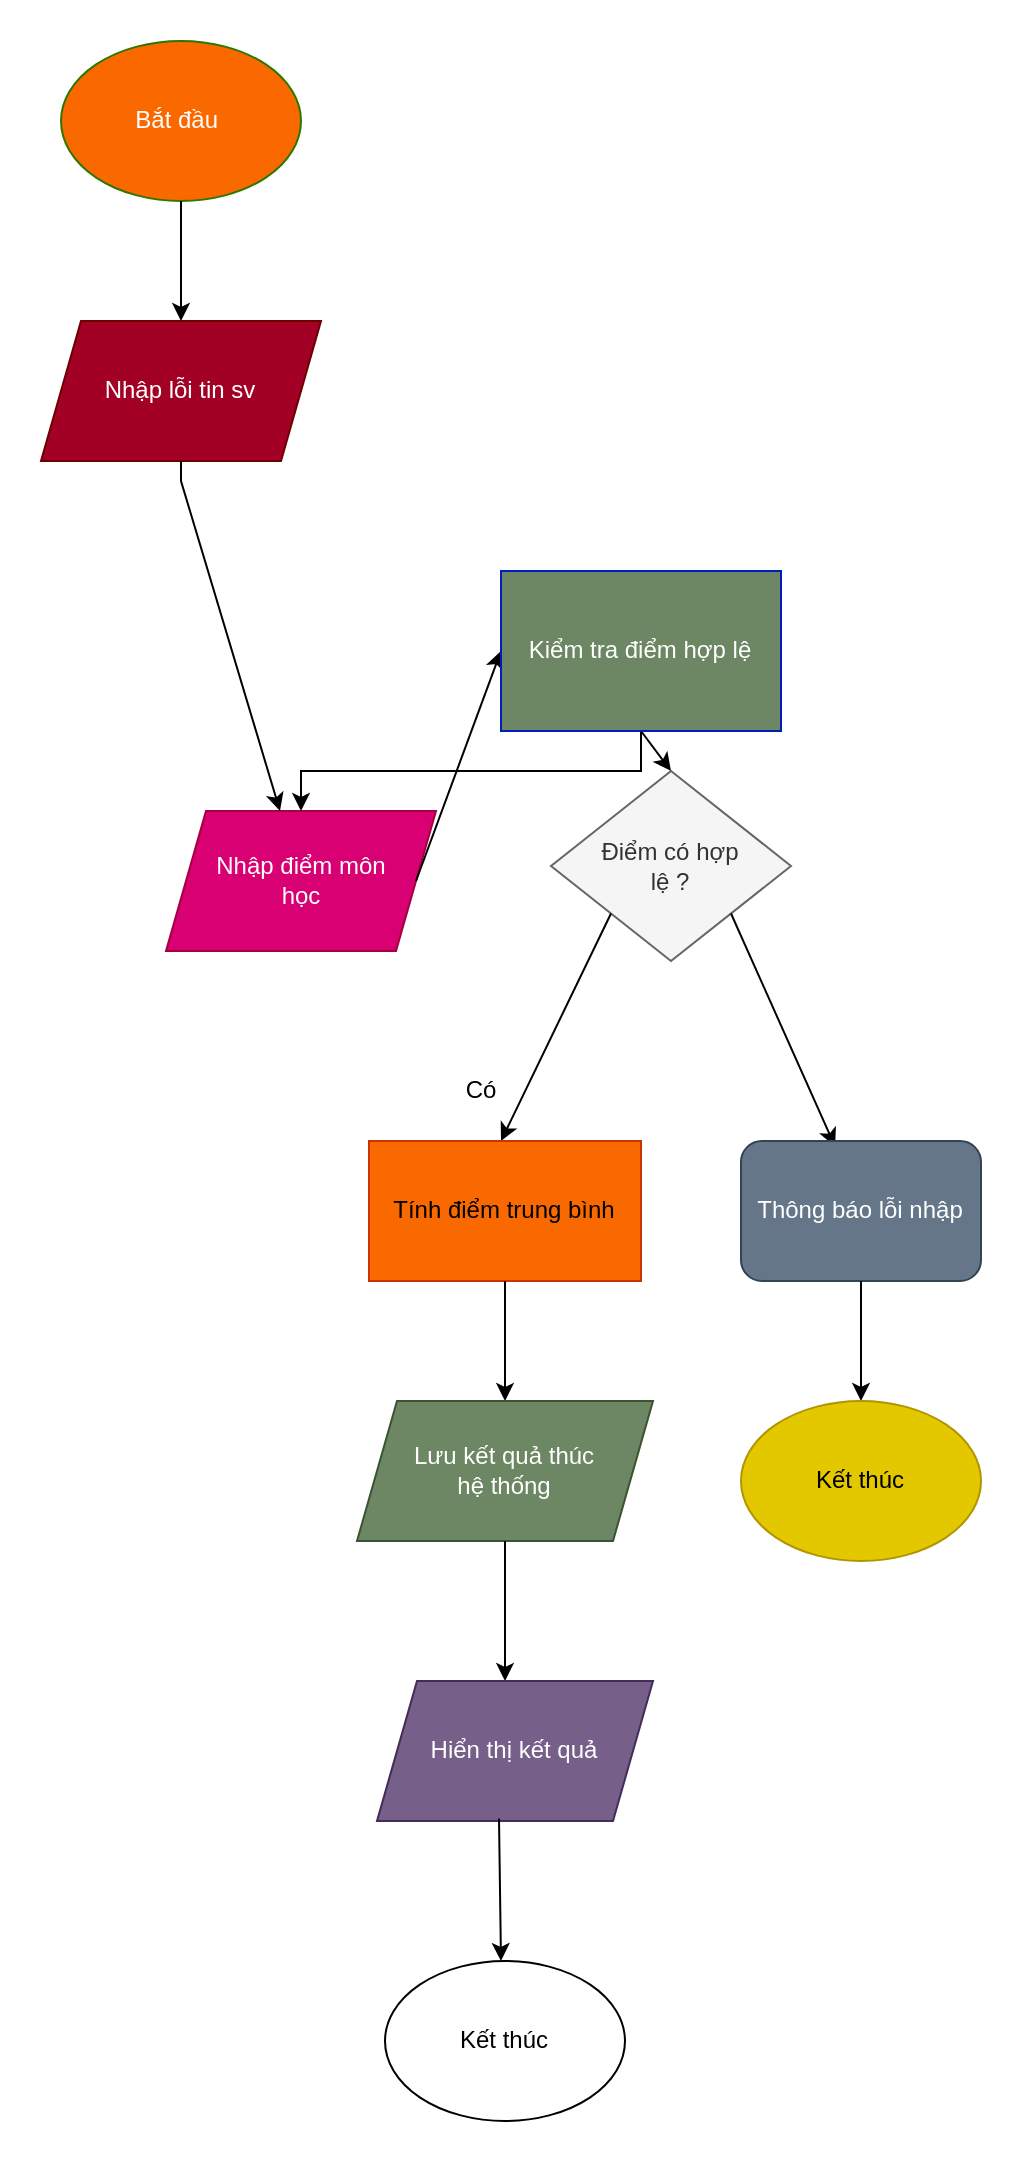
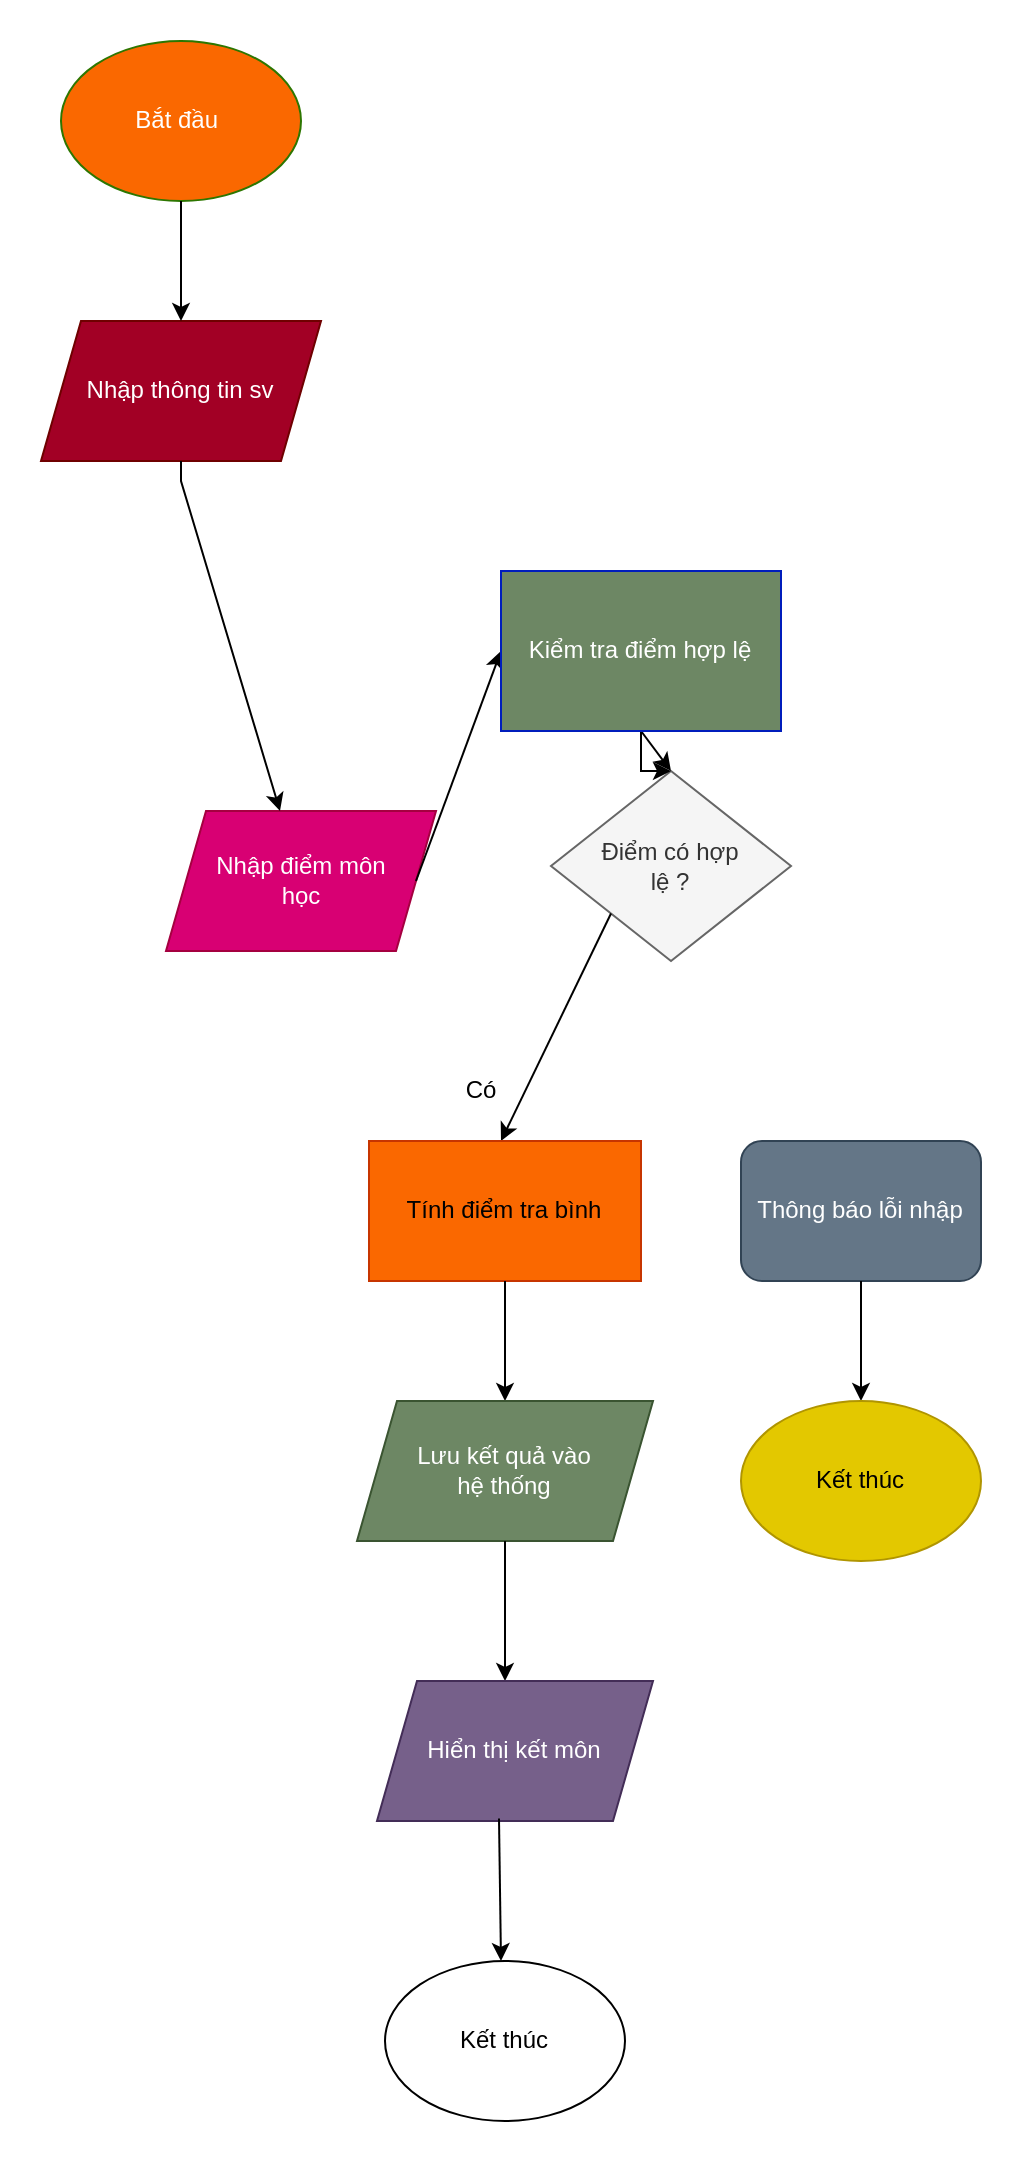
(181, 391) -> (181, 391)
(552, 771) -> (648, 771)
(780, 1024) -> none
(505, 1211) -> (505, 1211)
(505, 1471) -> (505, 1471)
(515, 1751) -> (515, 1751)
